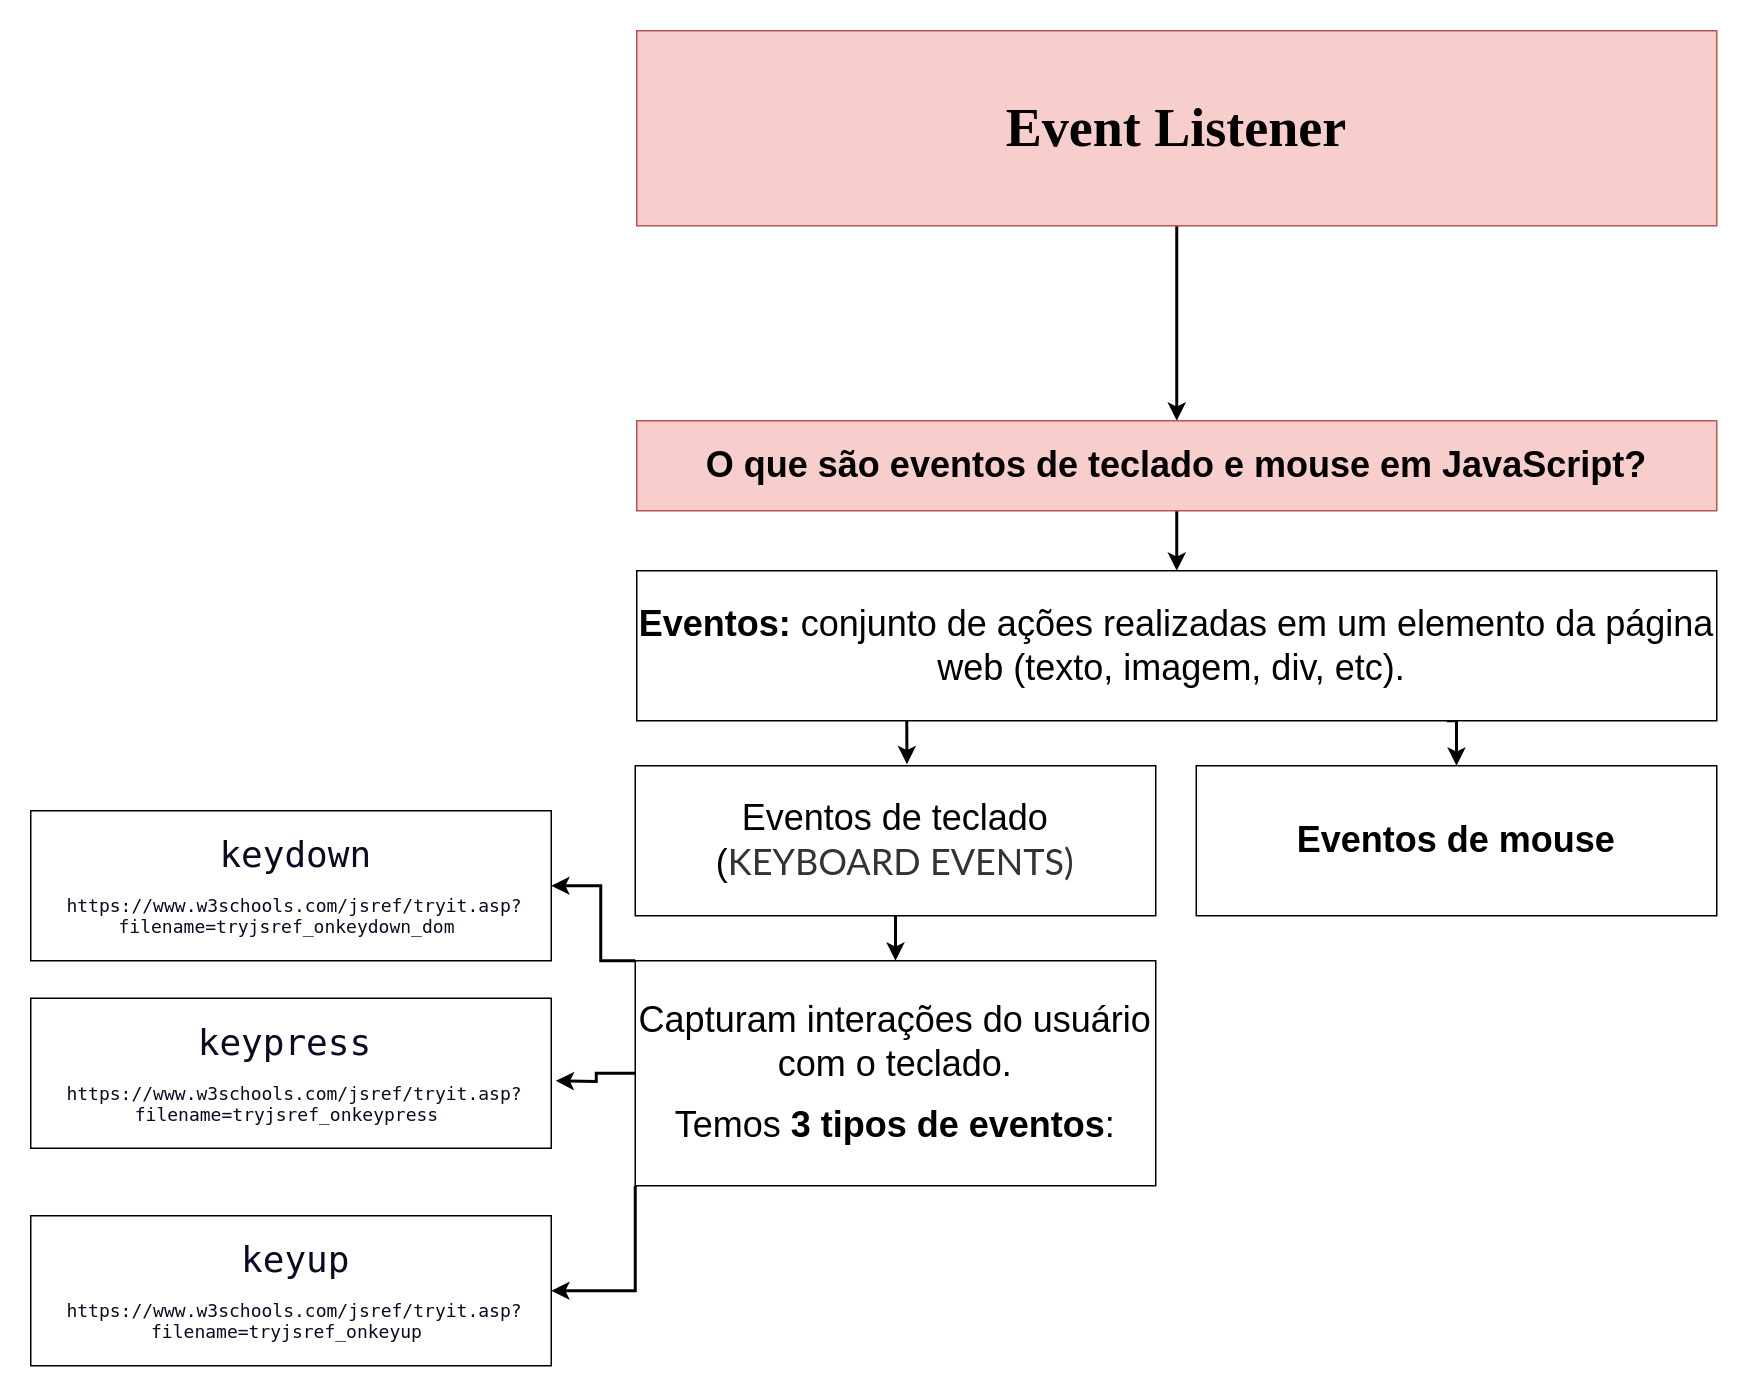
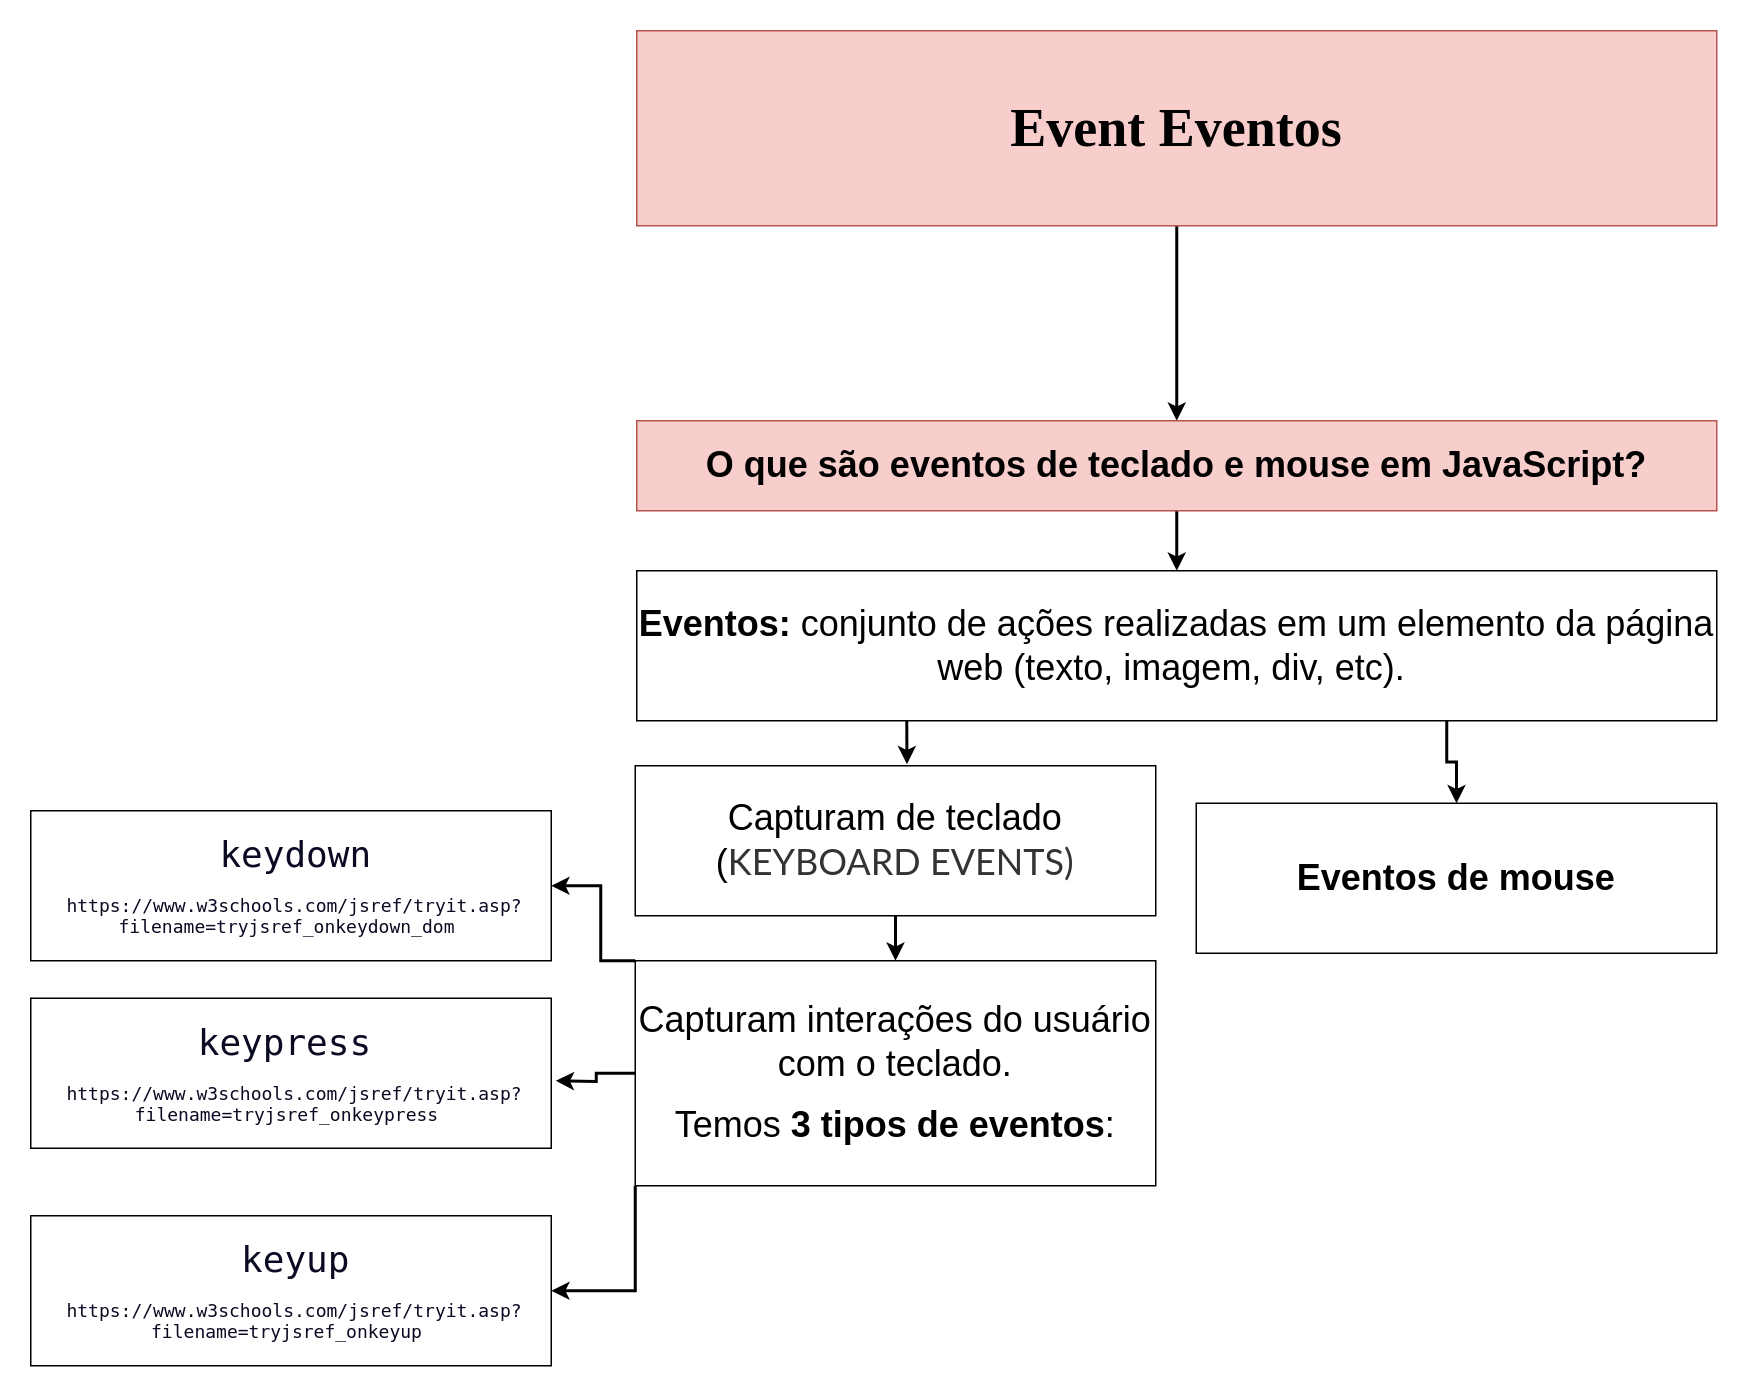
(1177, 128) -> (1177, 128)
(896, 841) -> (896, 841)
(1457, 841) -> (1457, 878)
